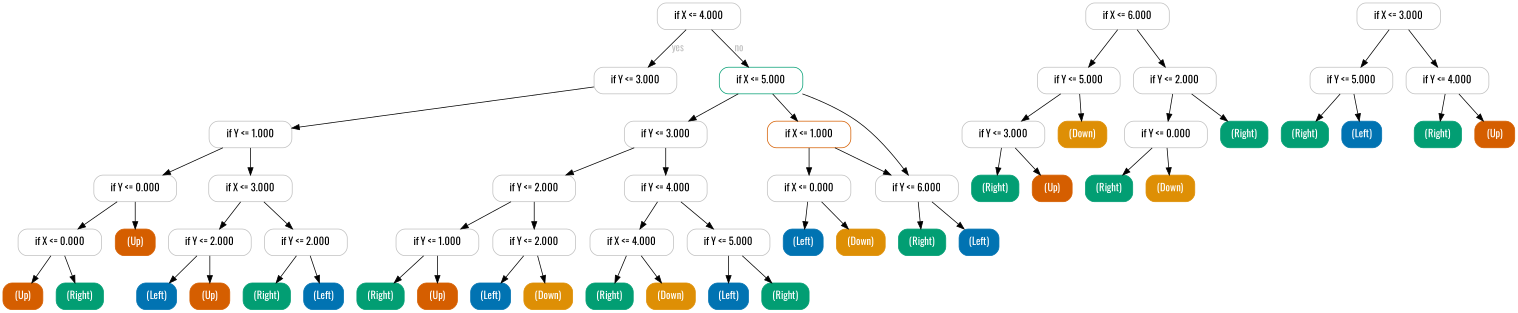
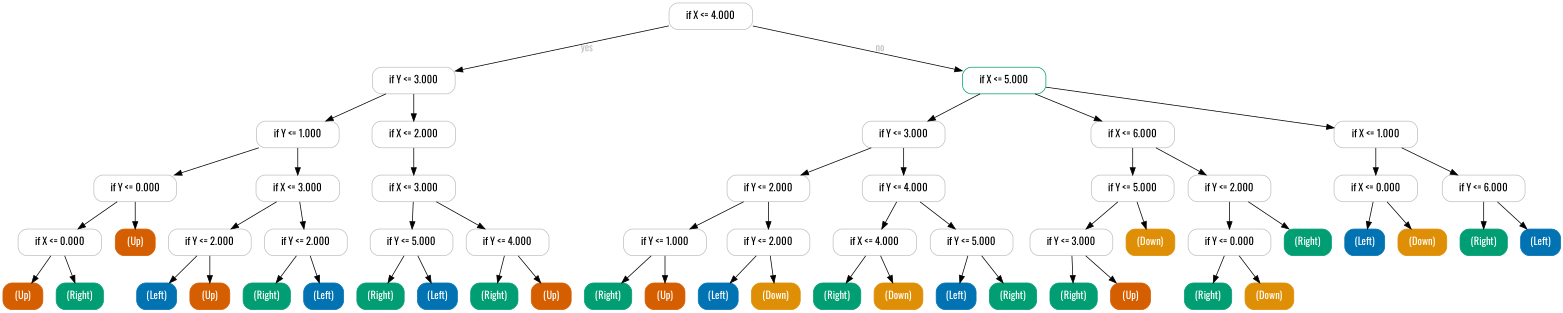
(859, 123) -> (1065, 106)
none -> (414, 134)
(809, 134) -> (1376, 134)
